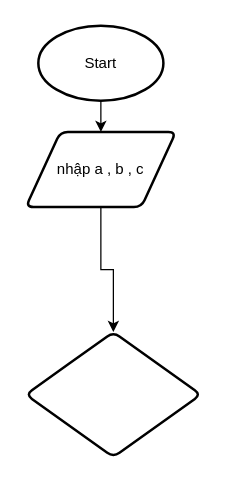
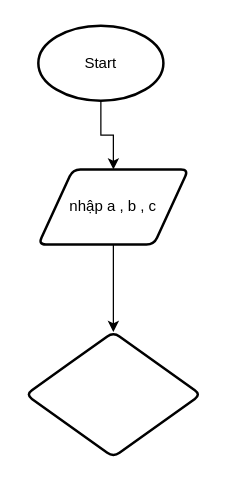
(101, 169) -> (113, 207)
